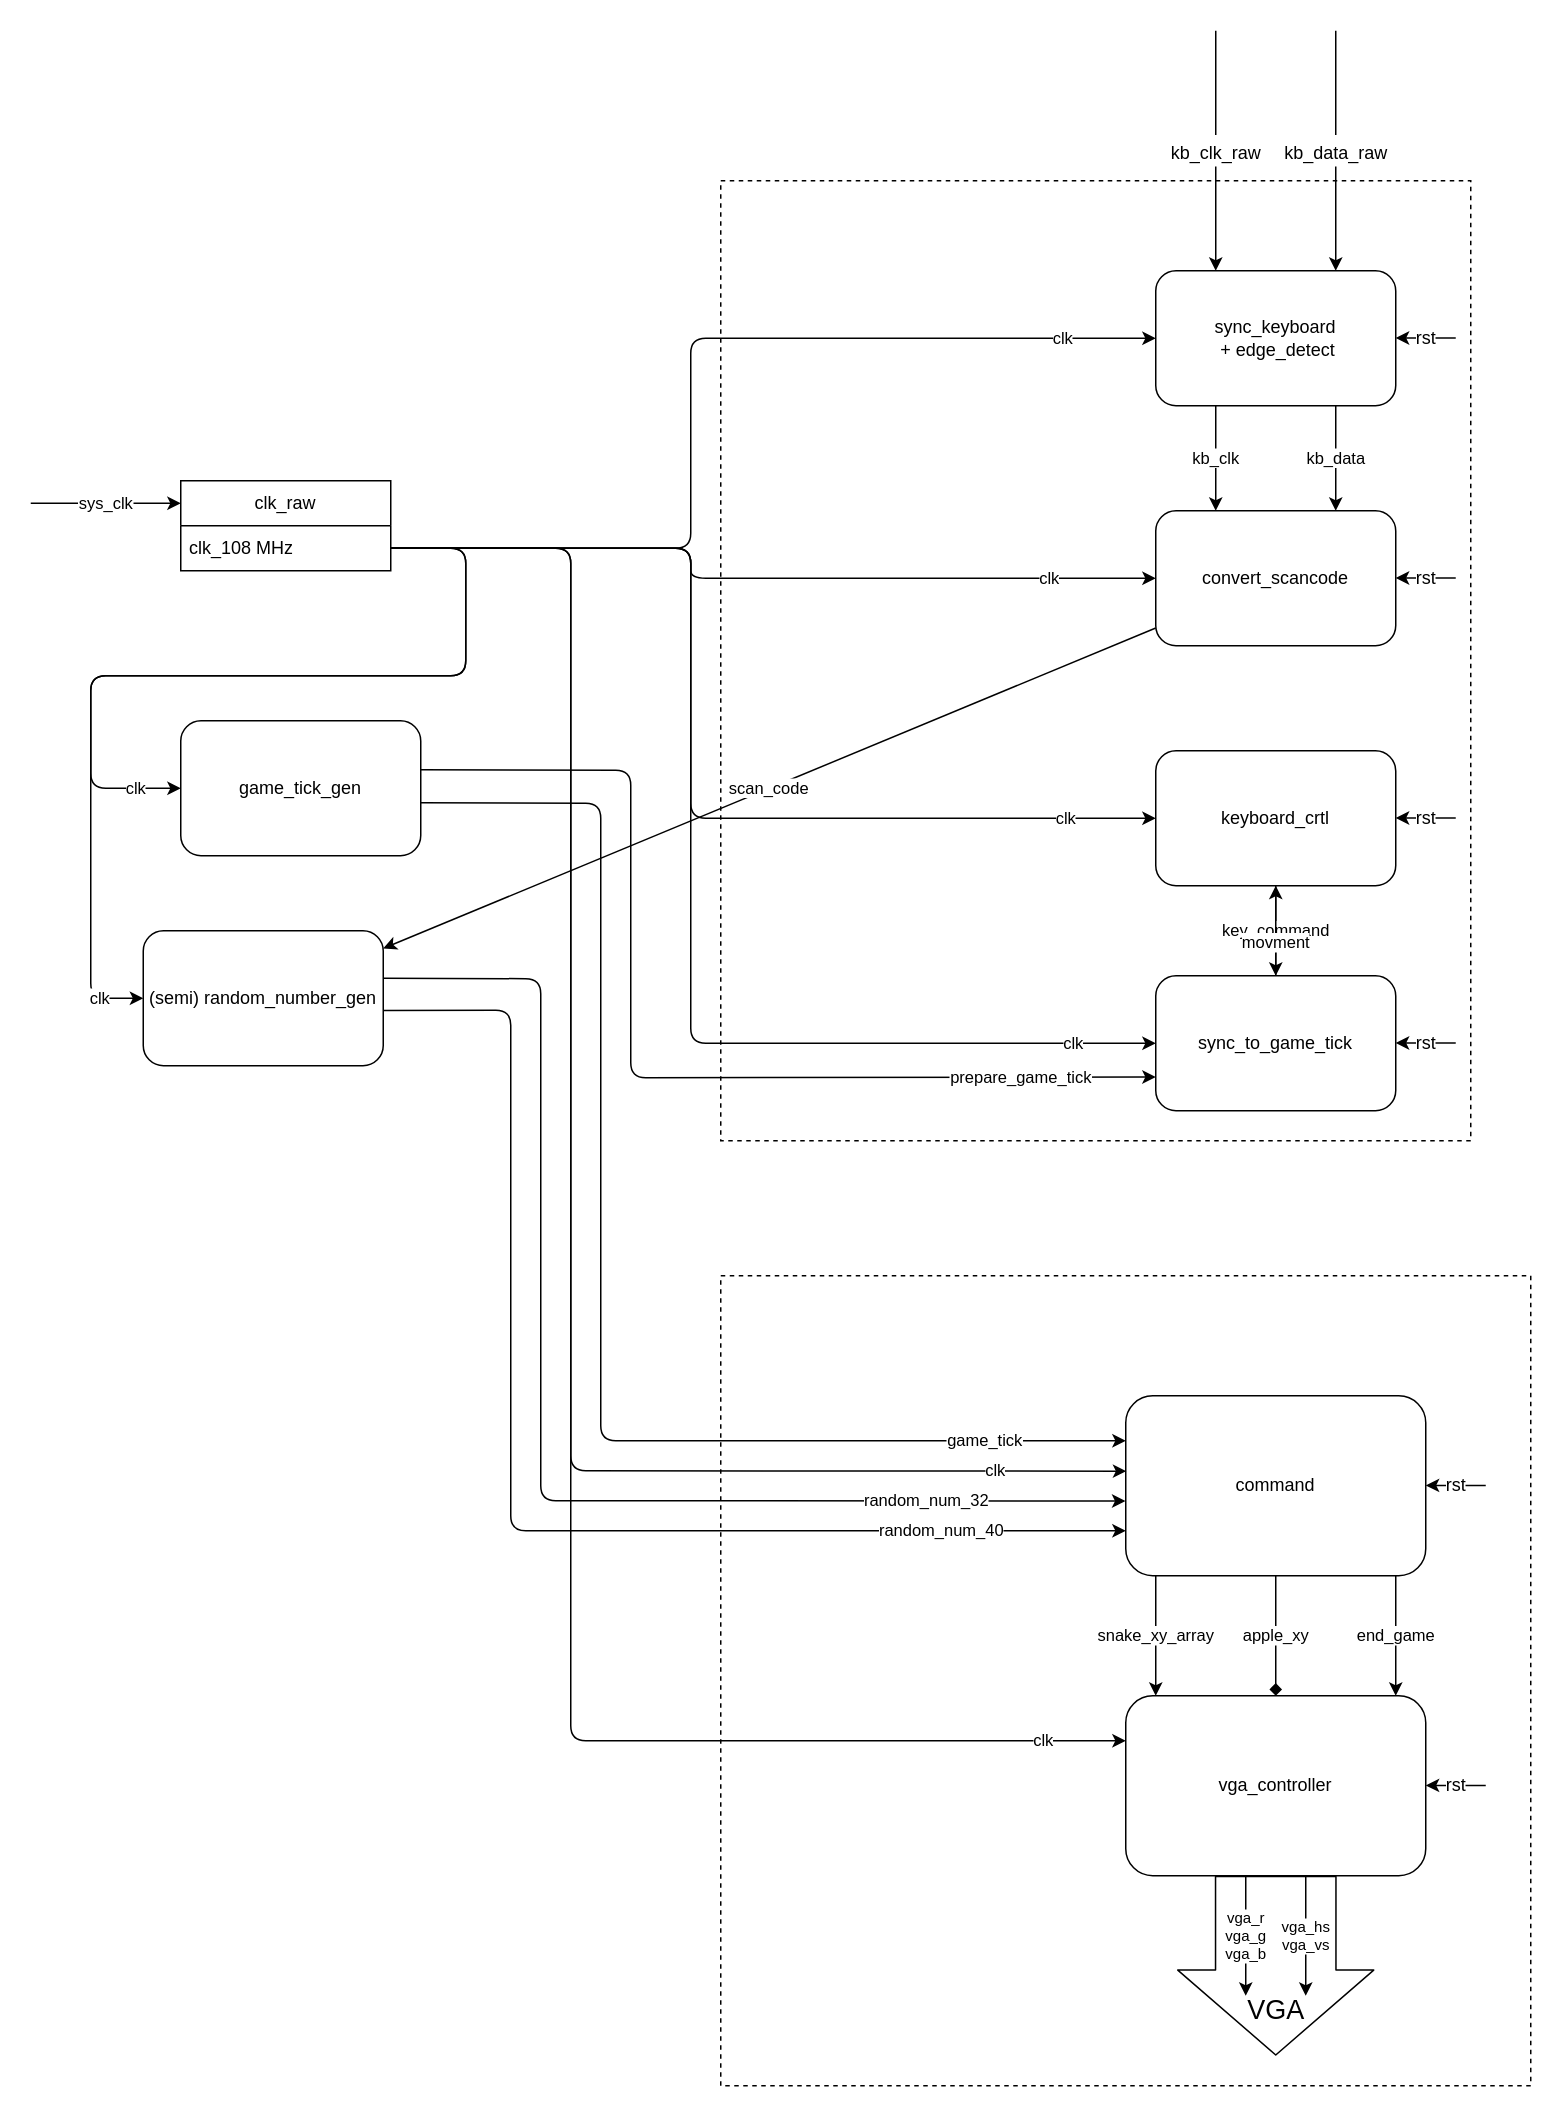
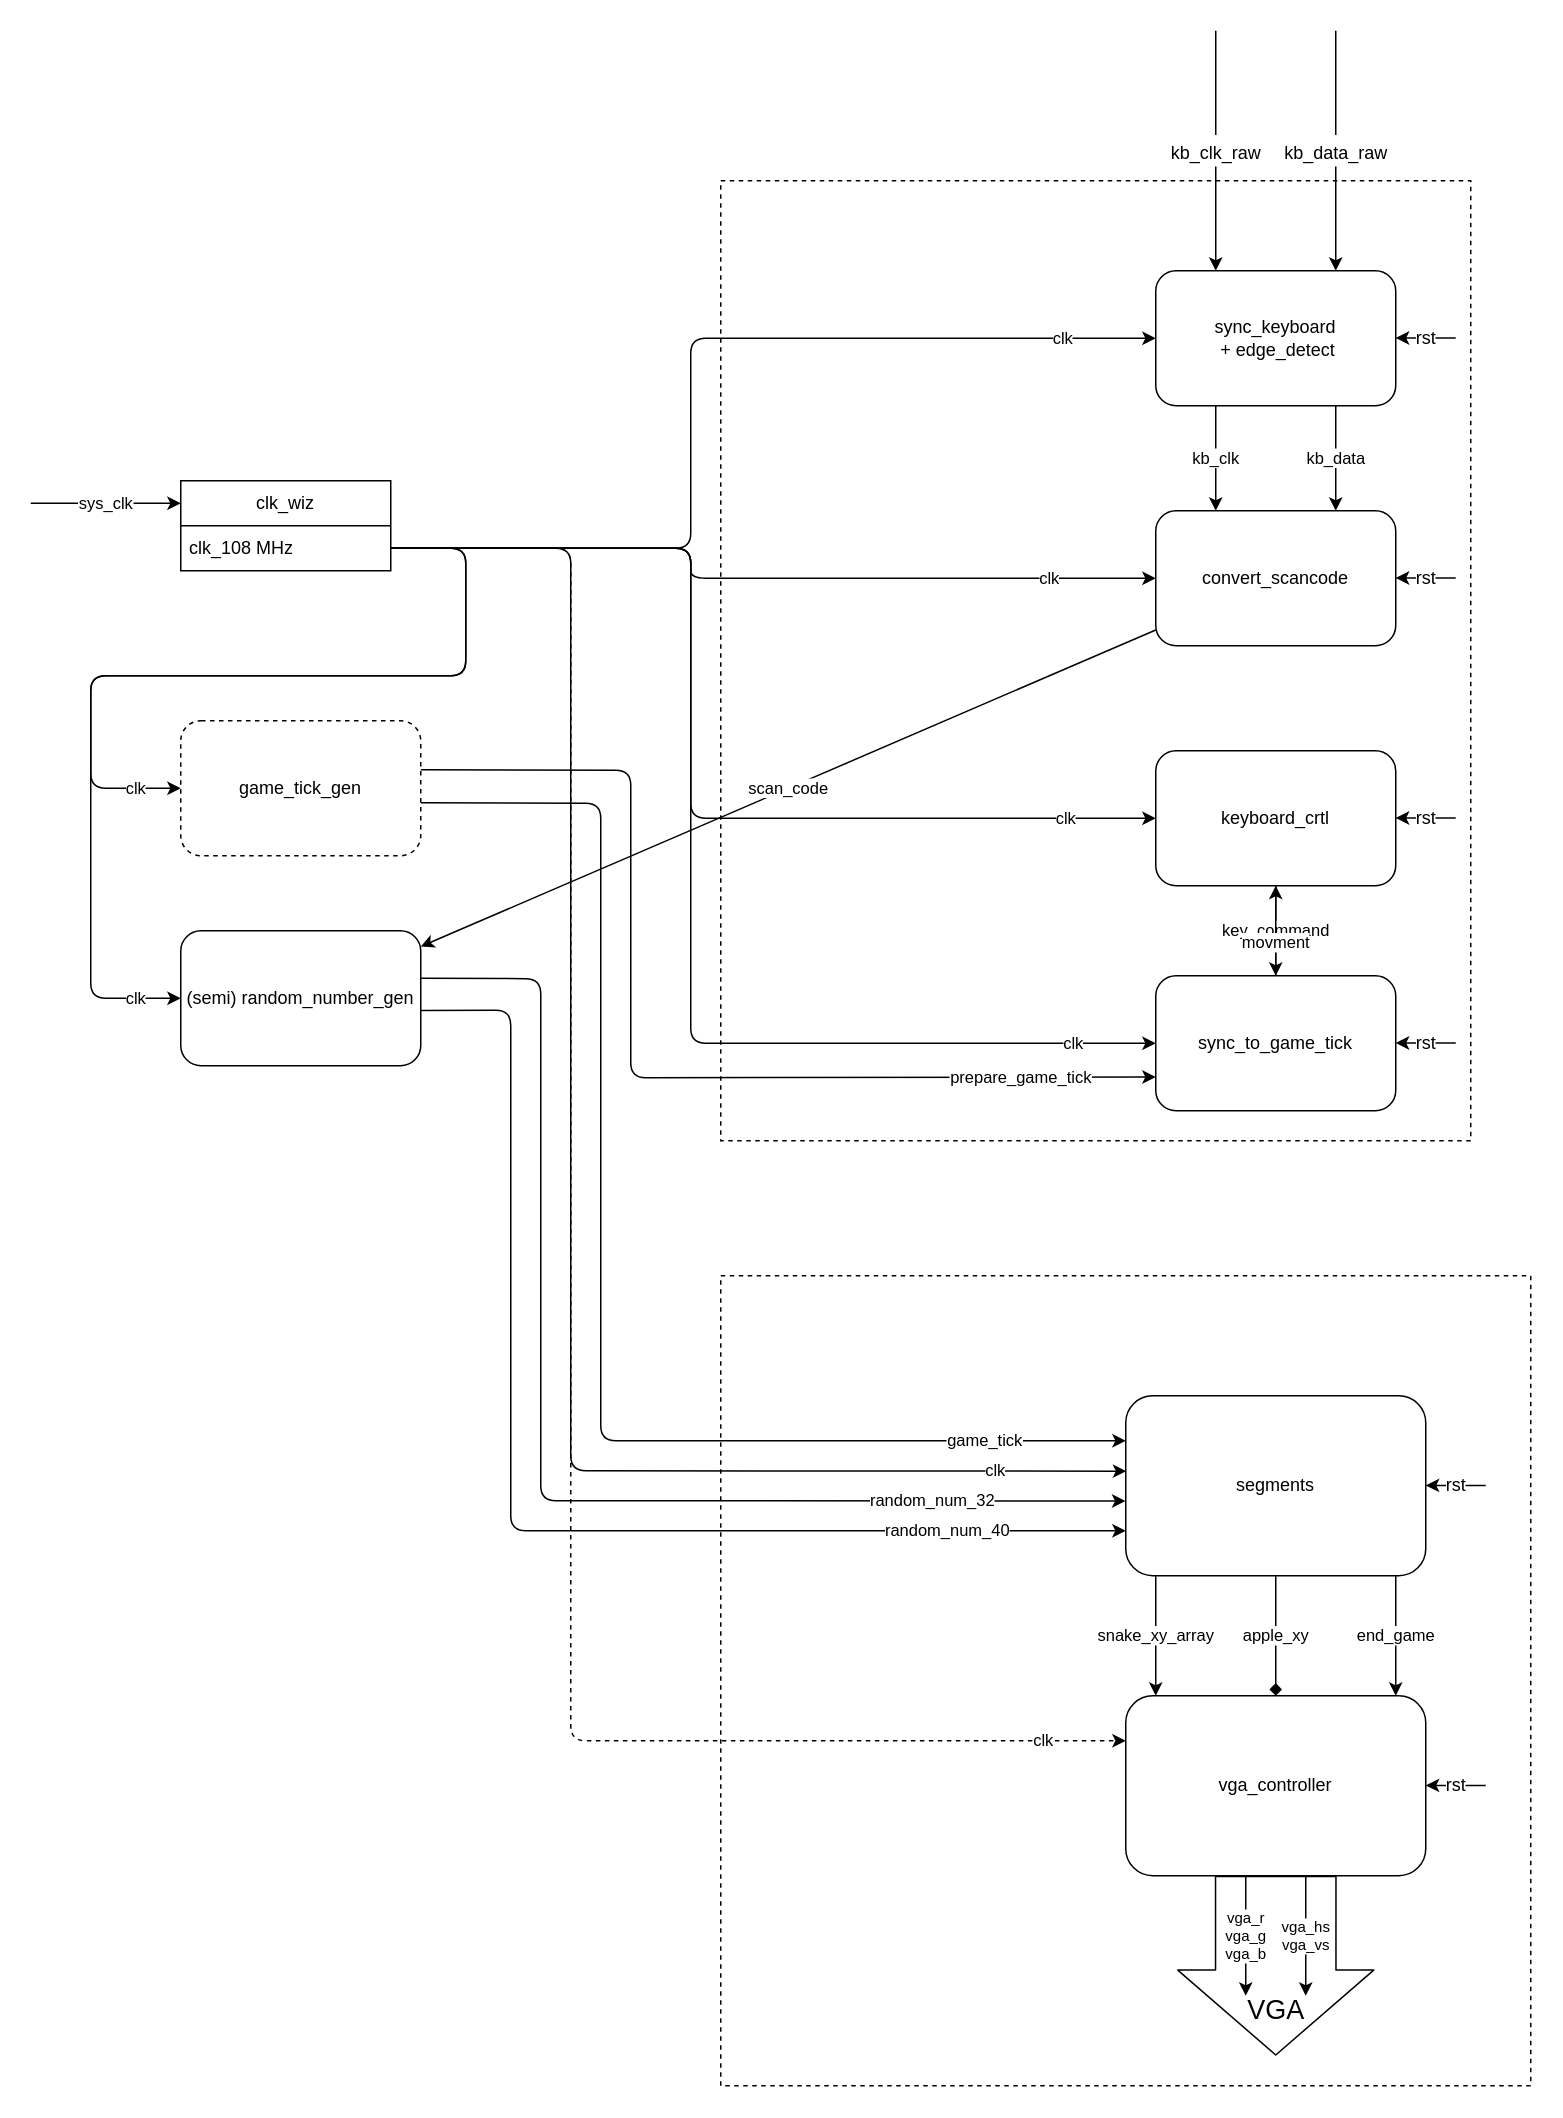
(286, 503) -> (286, 503)
(301, 788) -> (301, 788)
(263, 998) -> (301, 998)
(1276, 1486) -> (1276, 1486)
(670, 1741) -> (670, 1741)
